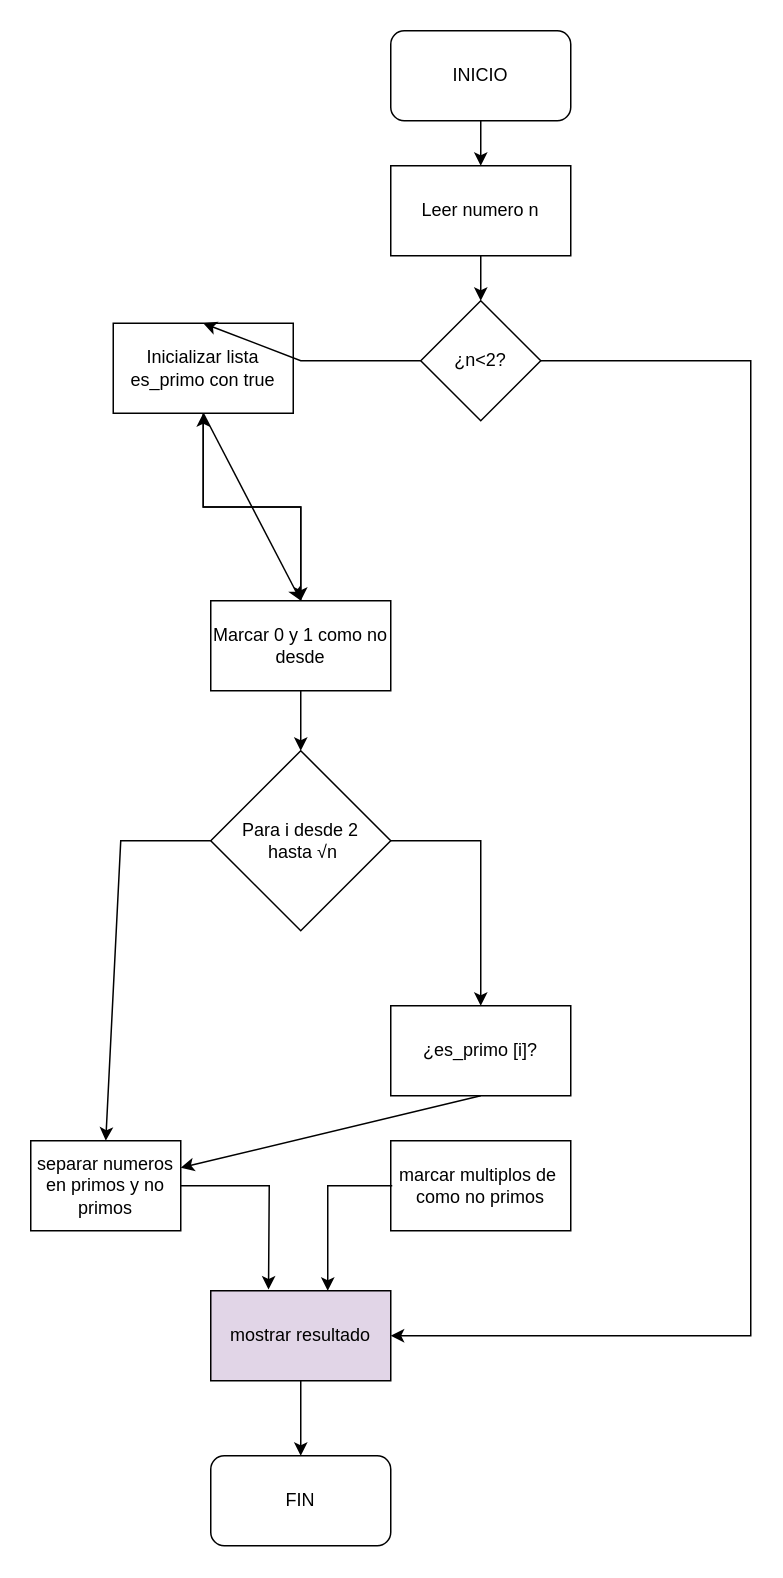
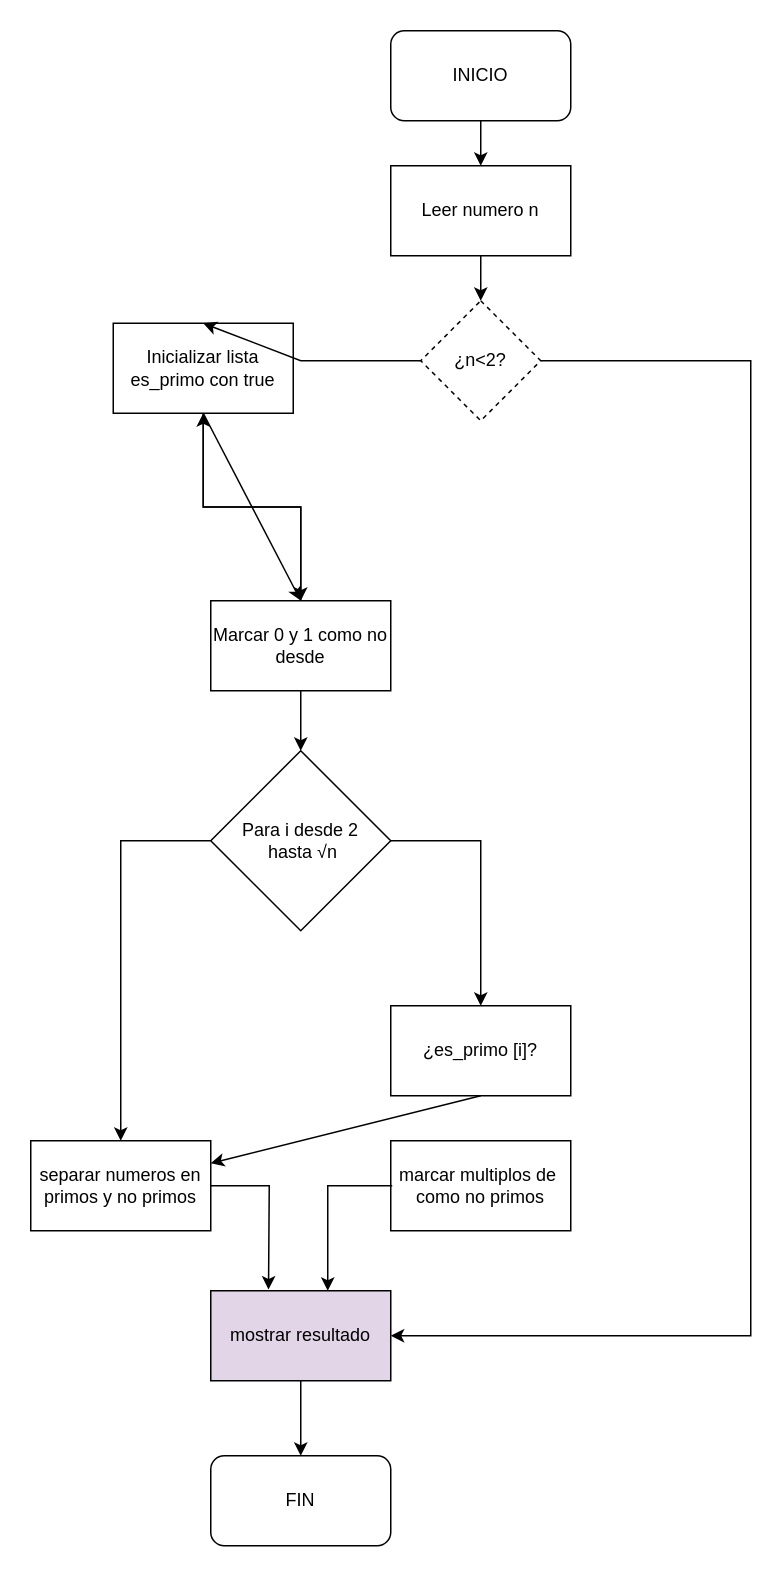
(481, 361) -> (481, 361)
(106, 1186) -> (121, 1186)
